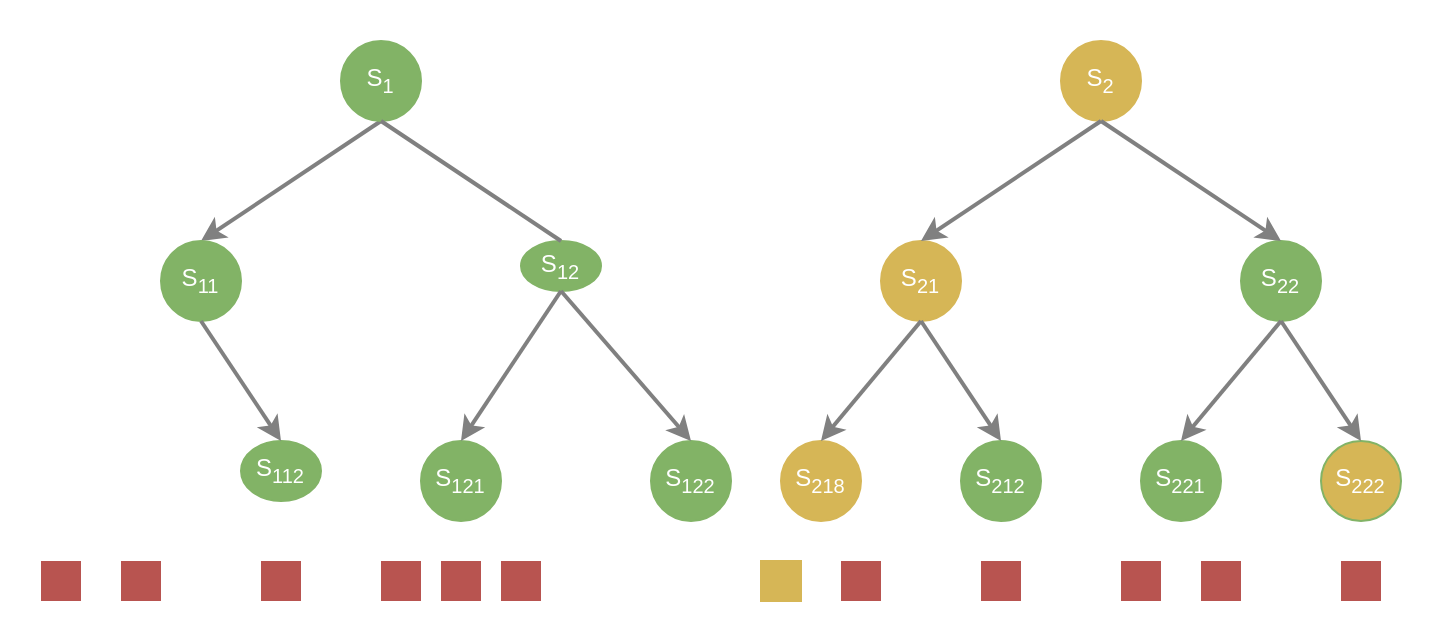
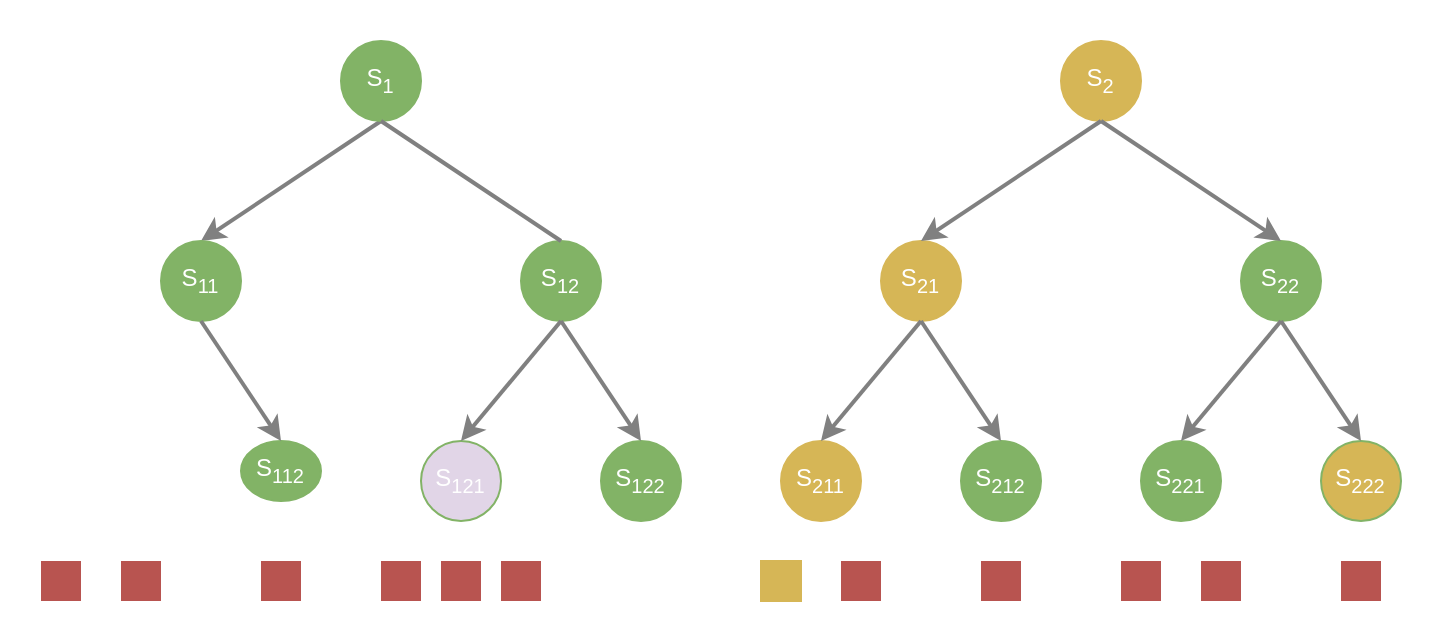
(561, 266) -> (561, 281)
(461, 481) -> (461, 481)
(691, 481) -> (641, 481)
(821, 481) -> (821, 481)
